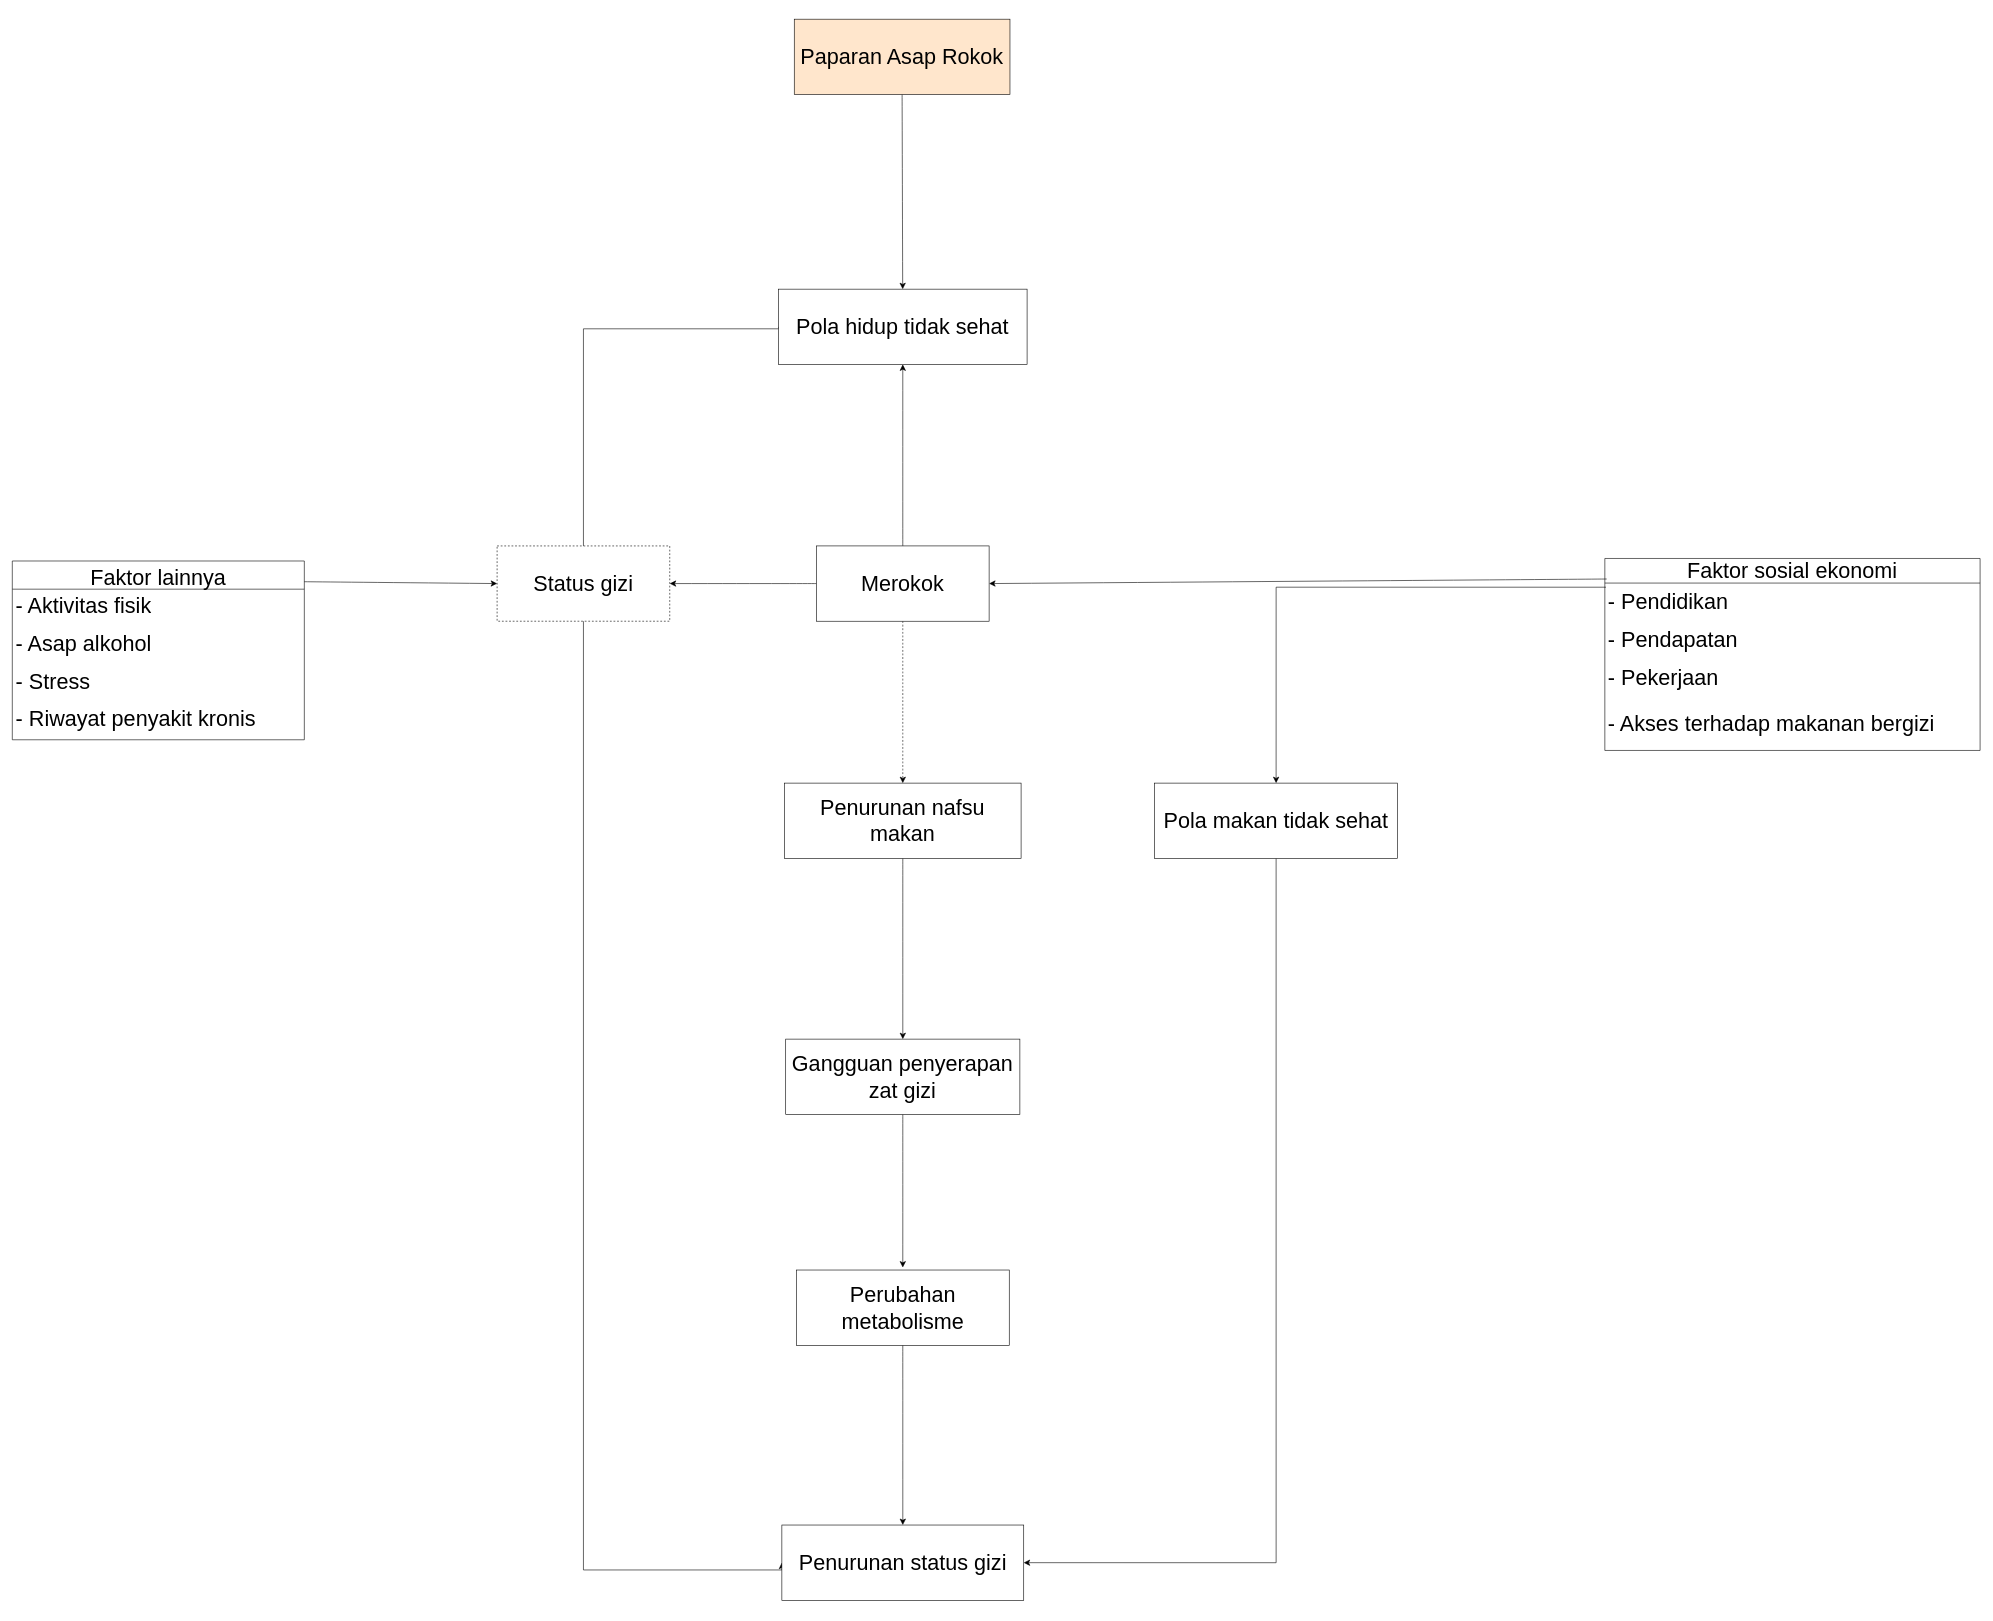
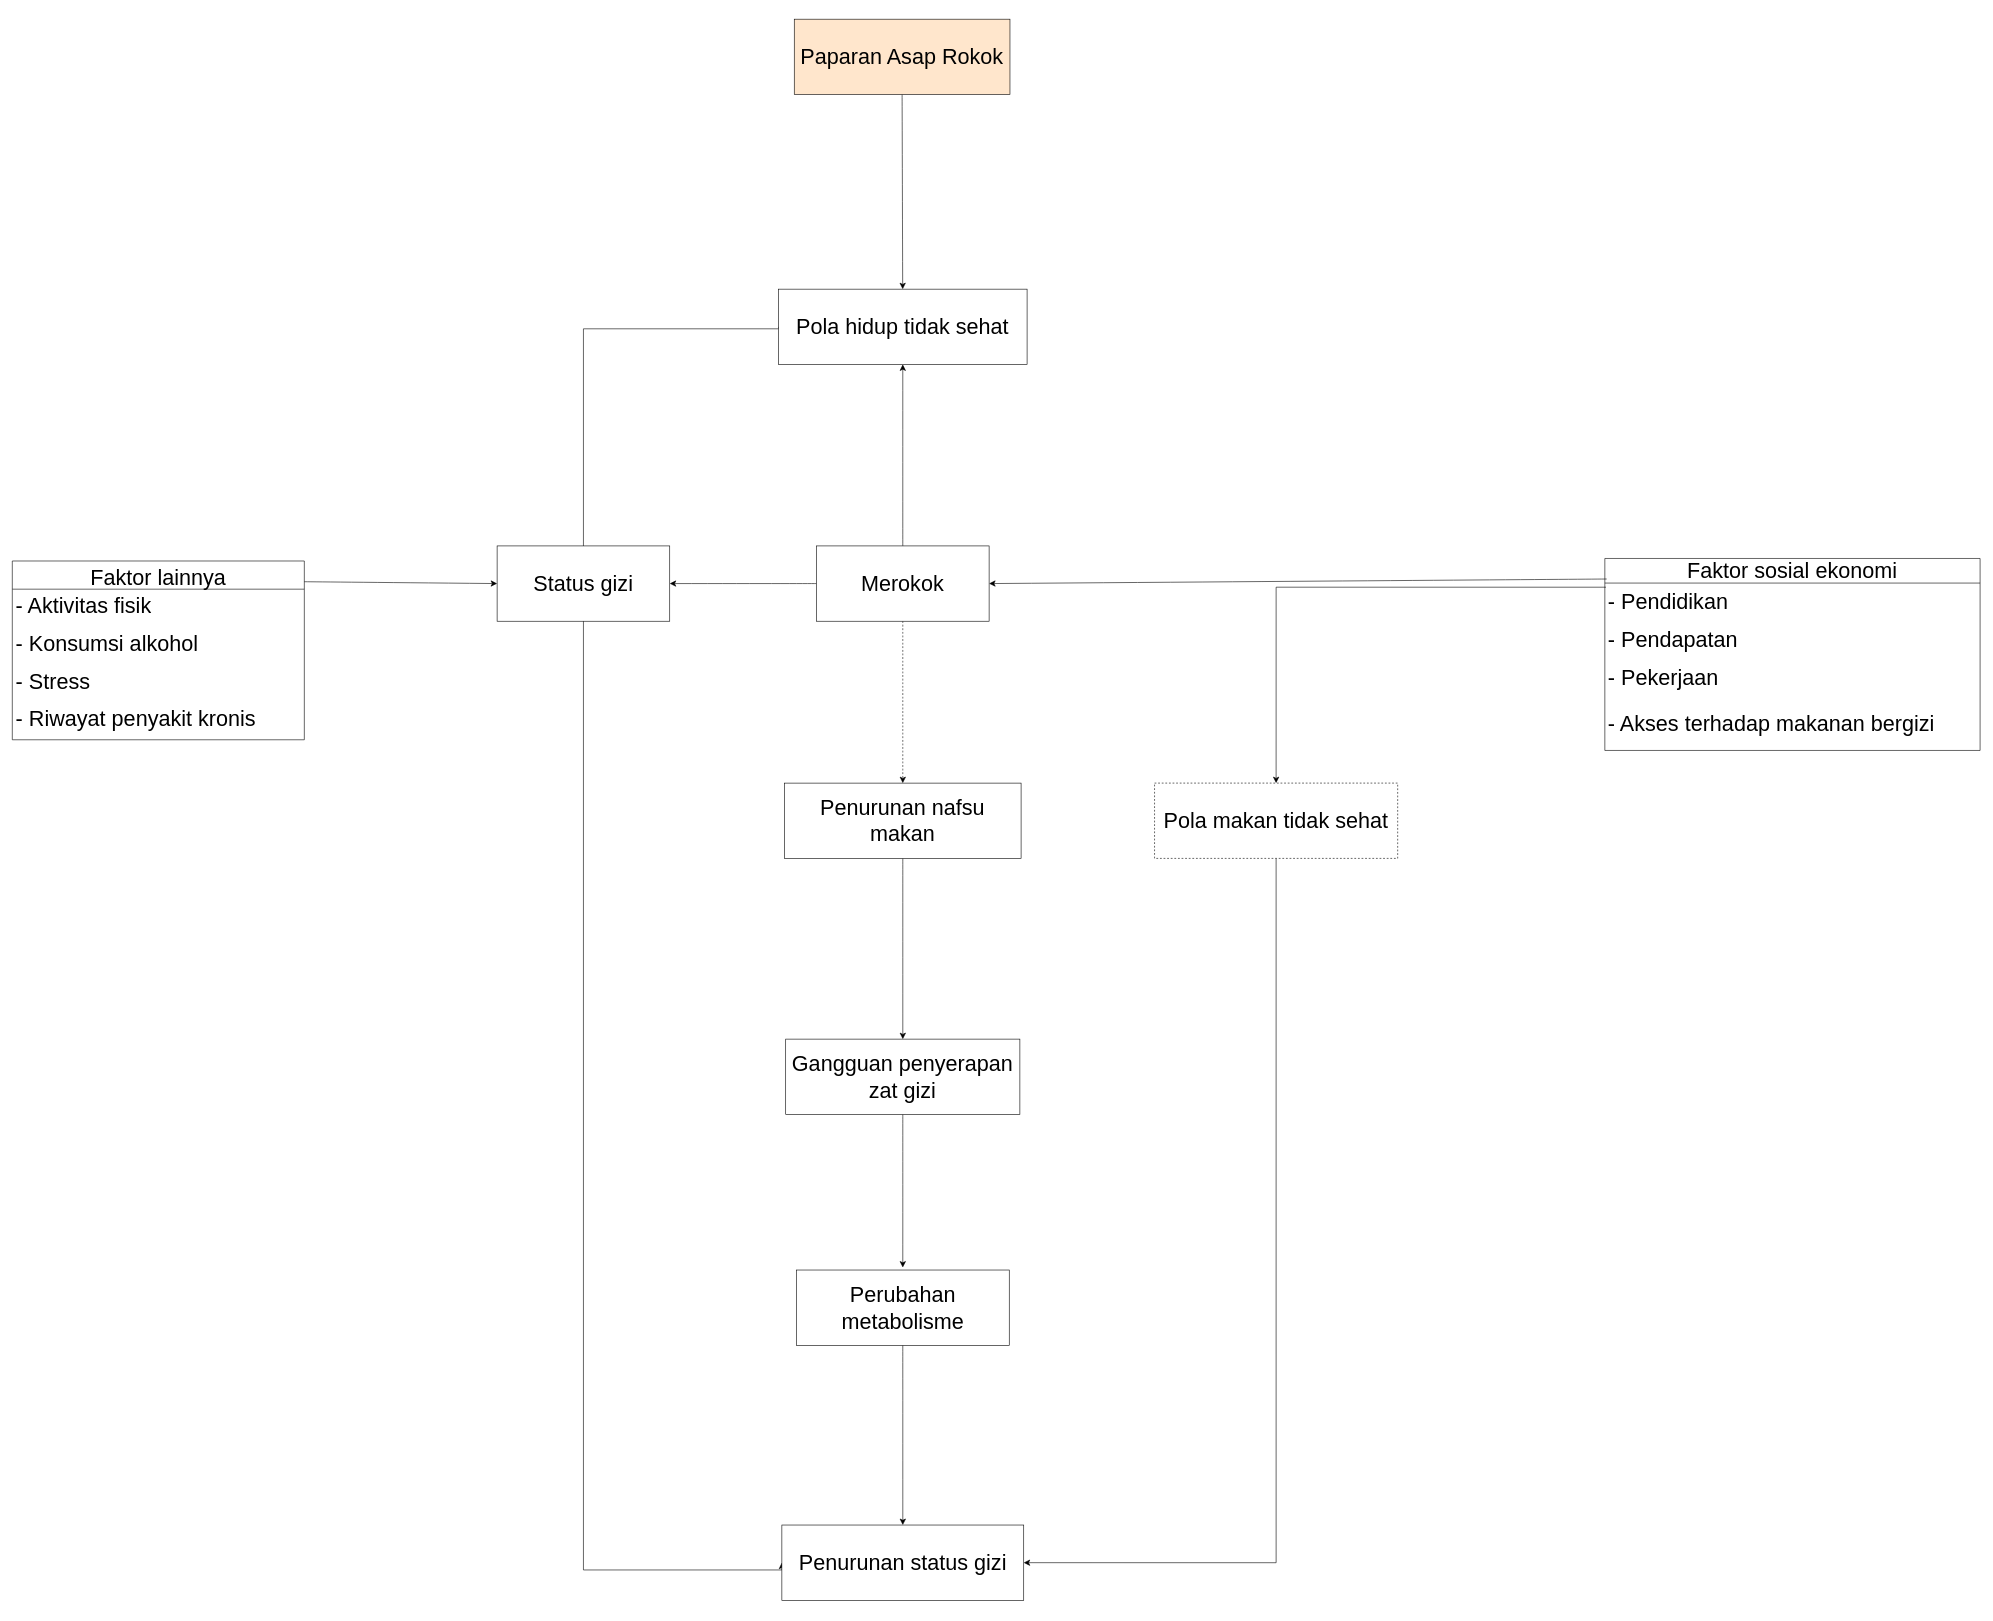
(583, 583) -> (583, 583)
(40, 635) -> (48, 635)
(1276, 821) -> (1276, 821)
